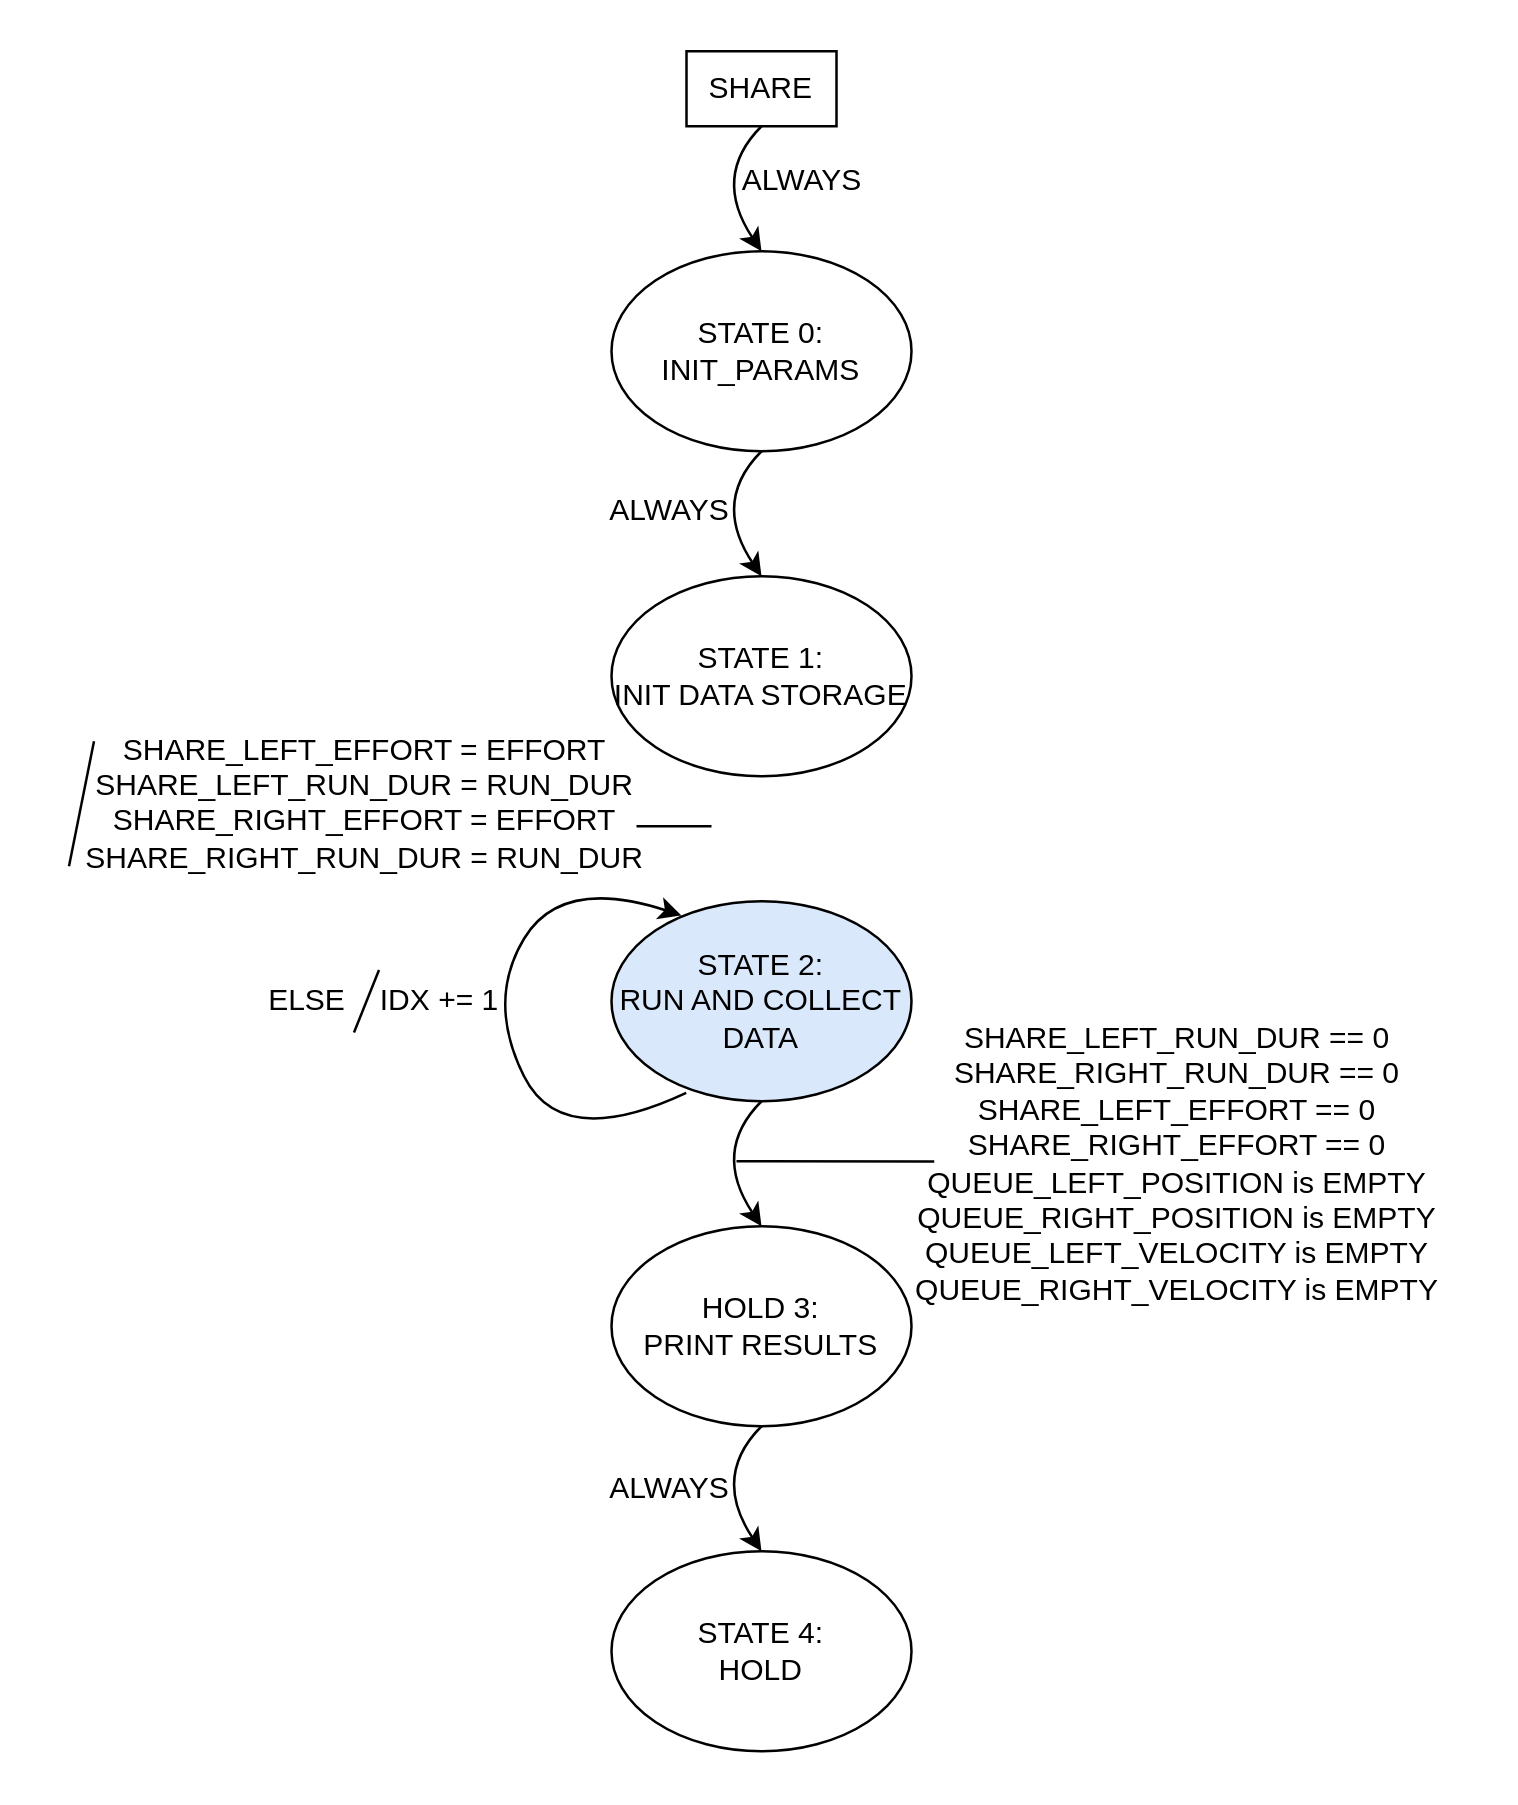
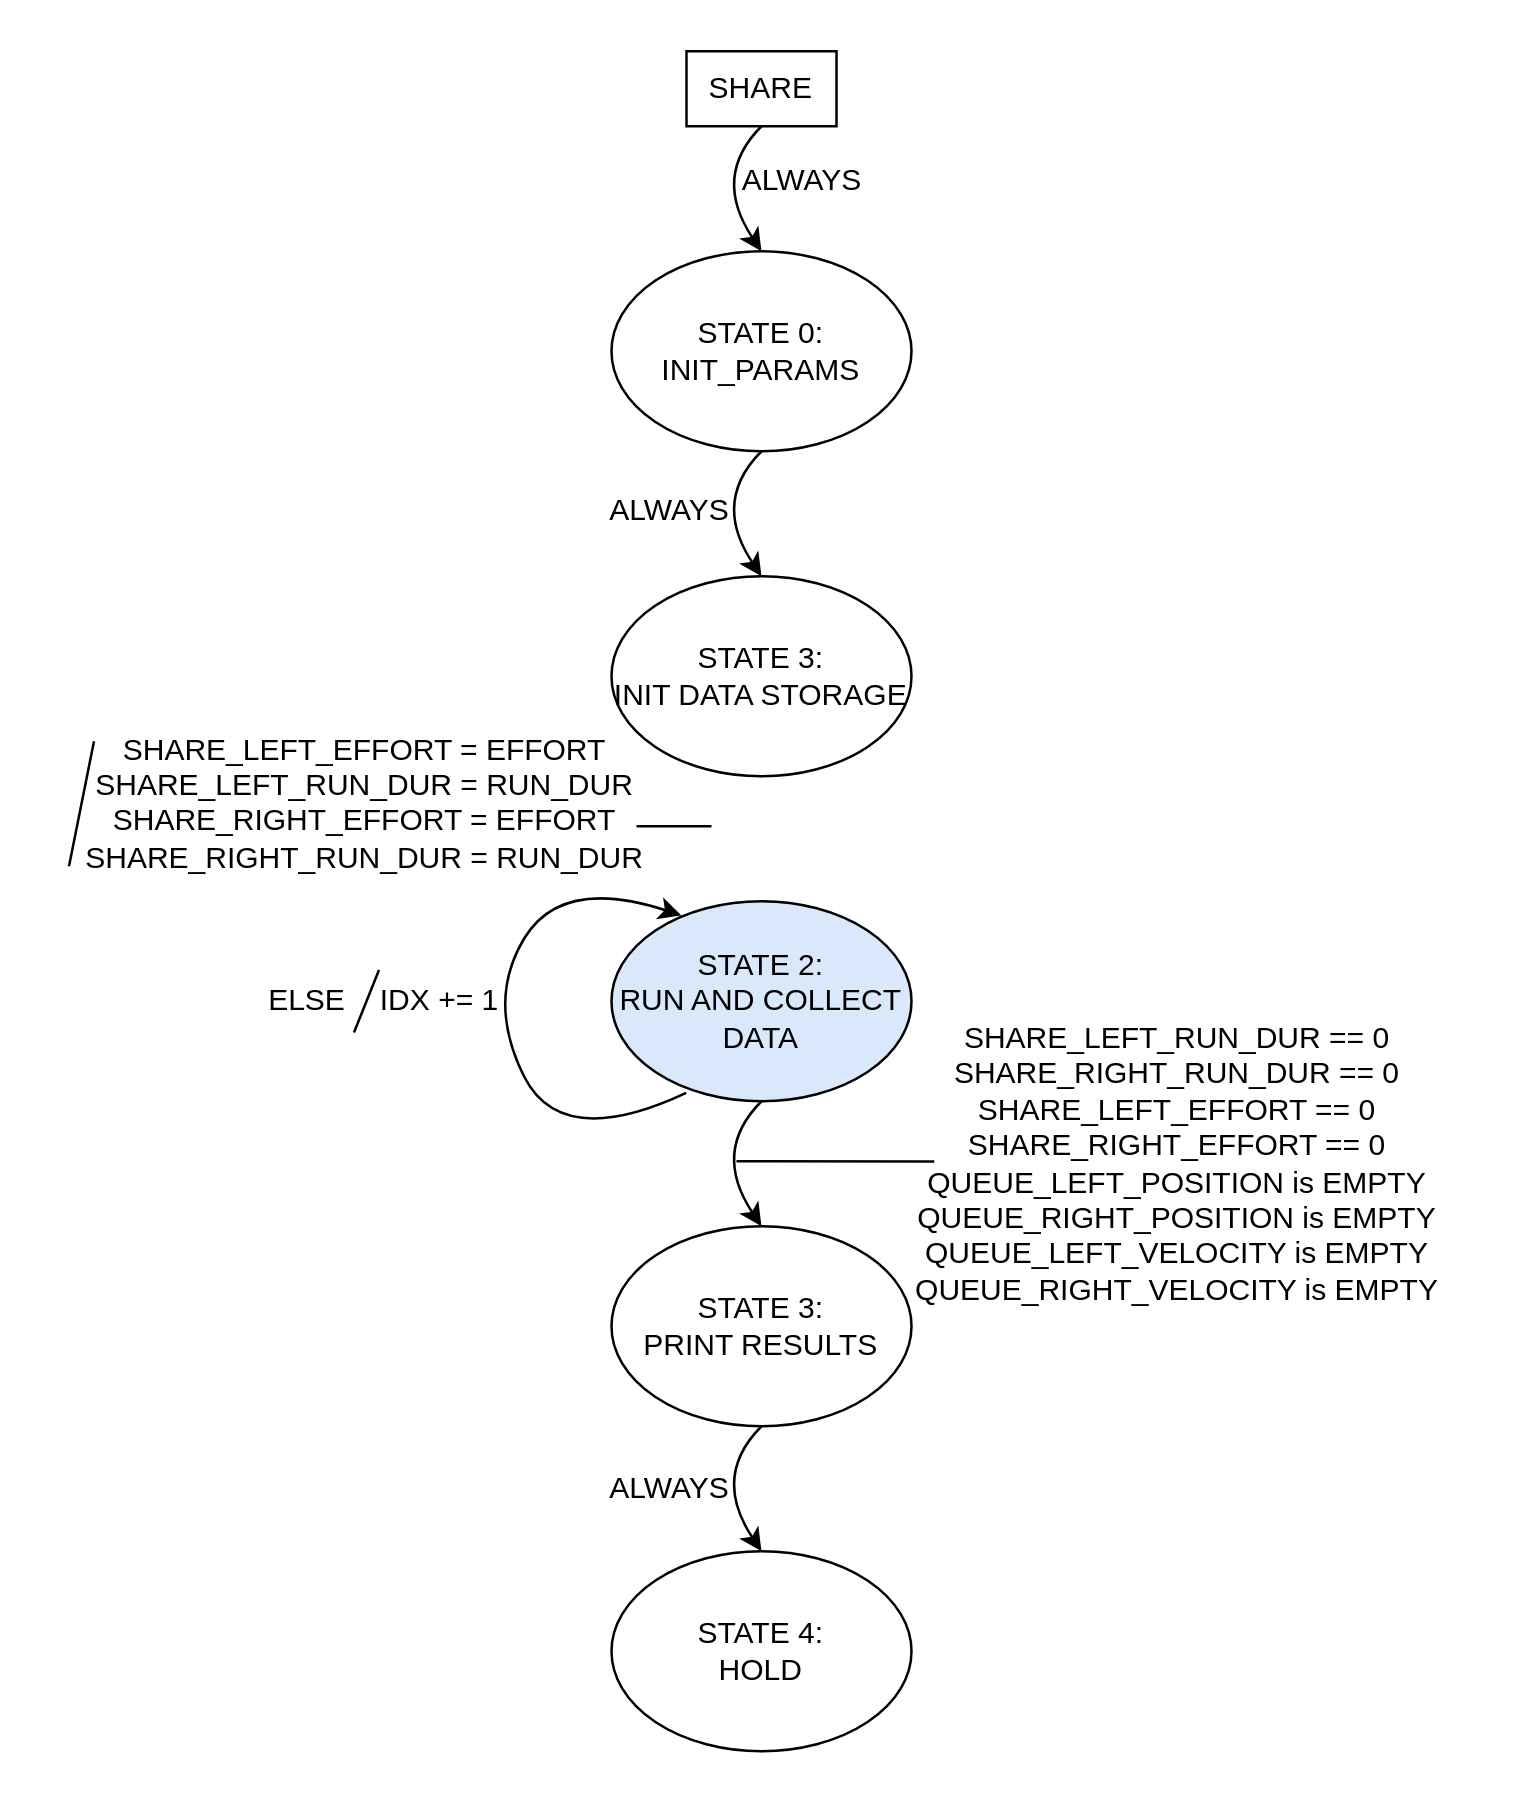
(761, 676) -> (761, 676)
(761, 1326) -> (761, 1326)
